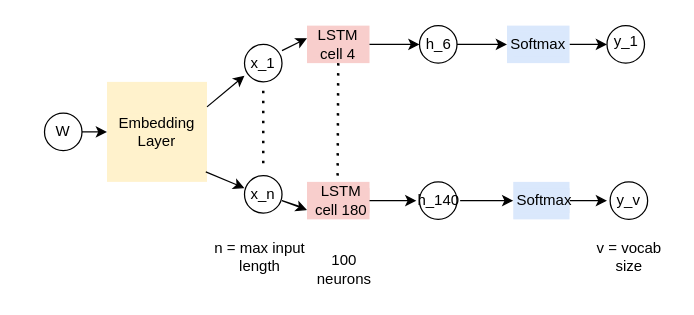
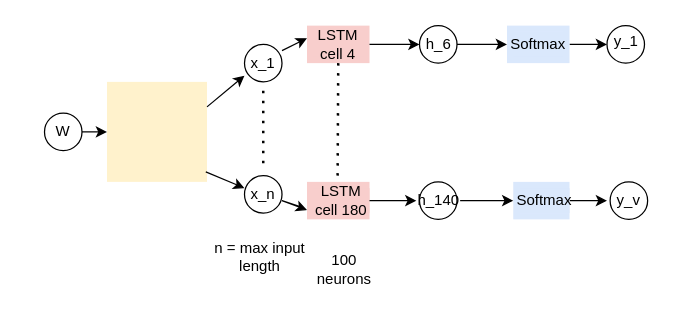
(157, 132) -> none
(629, 257) -> none
